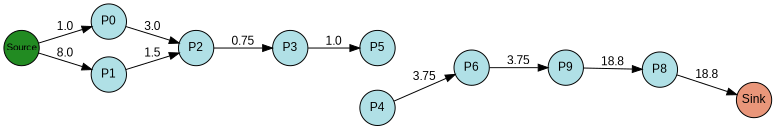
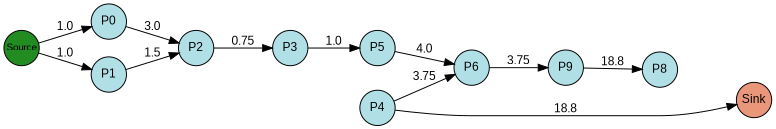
(65, 53) -> (65, 53)
none -> (420, 57)
(702, 83) -> (561, 116)
